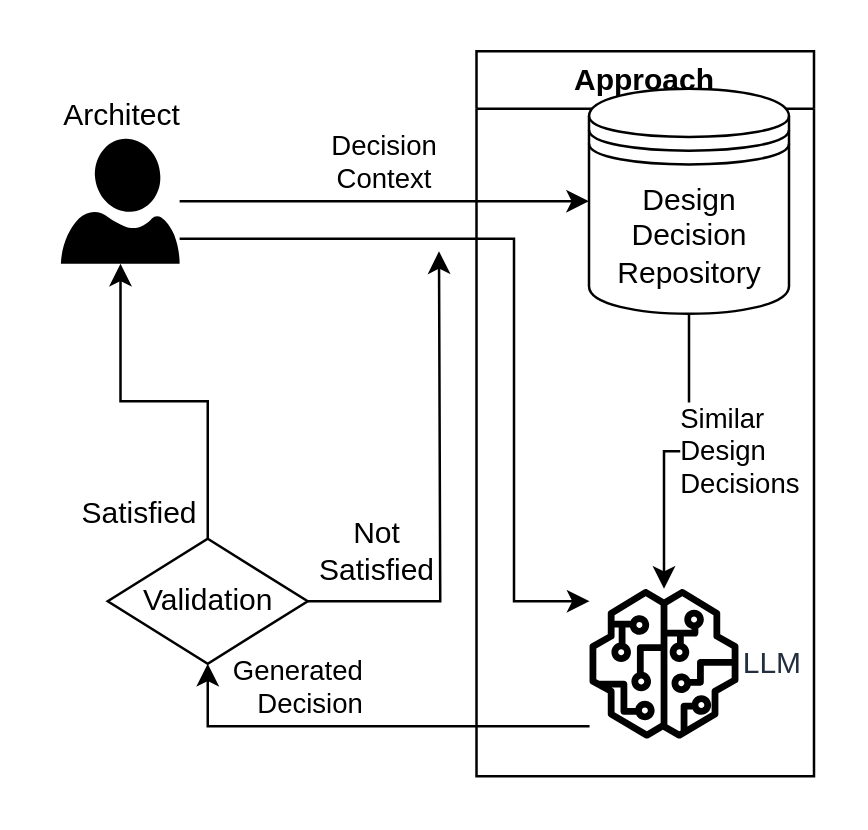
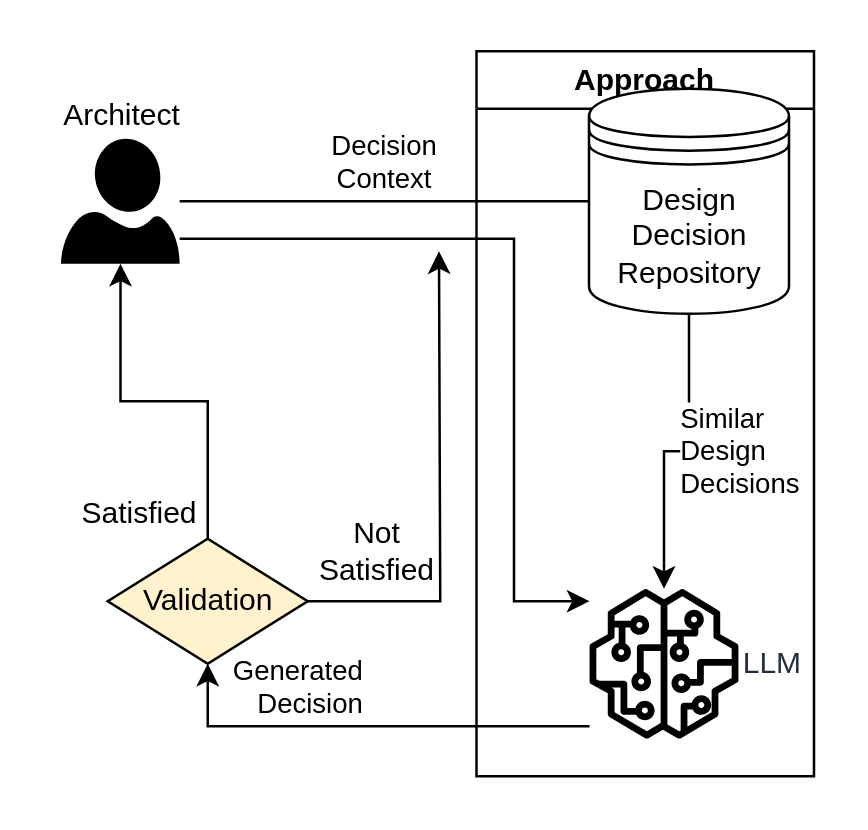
(571, 201) -> (577, 201)
(208, 601) -> (208, 601)
